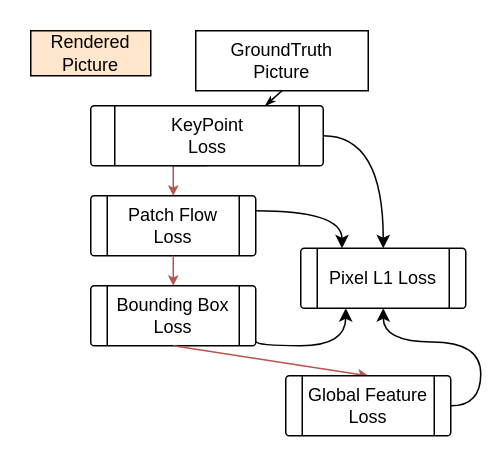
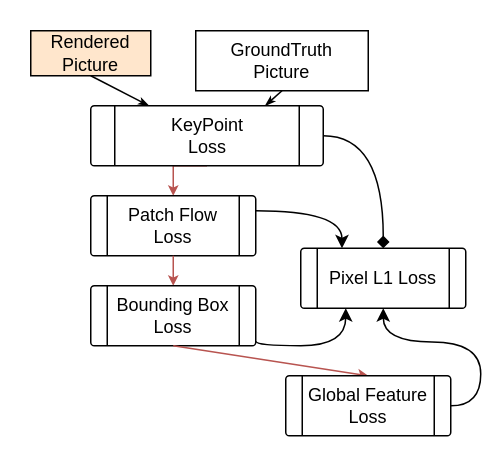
none -> (117, 89)
(383, 237) -> (383, 236)
